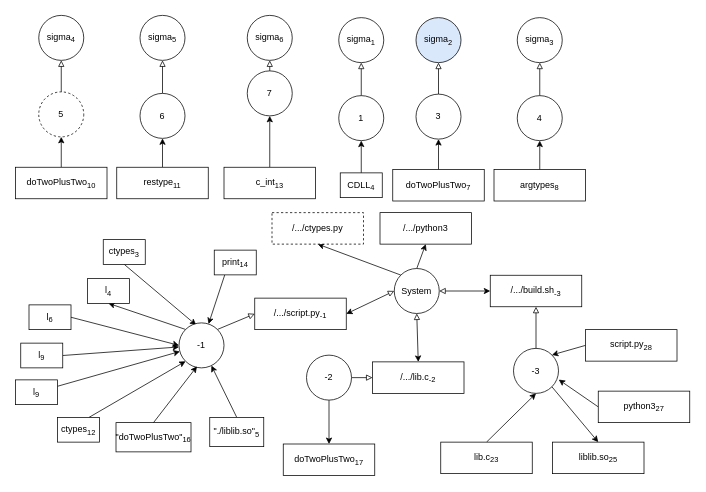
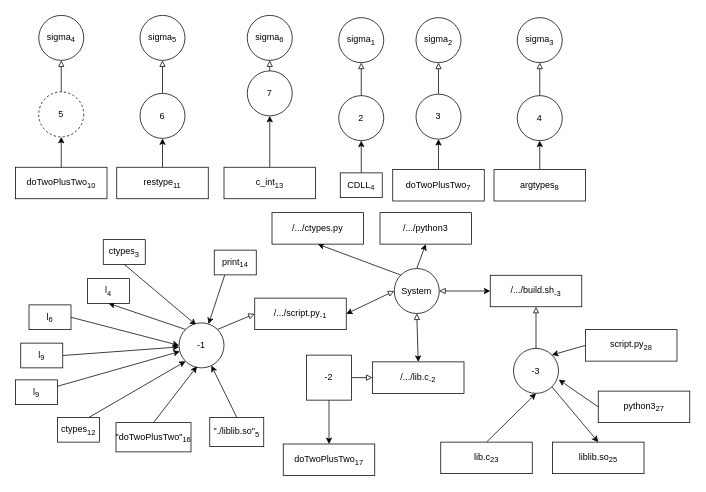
(438, 40) -> (438, 40)
(361, 118) -> (361, 118)
(318, 228) -> (318, 228)
(329, 378) -> (329, 378)
